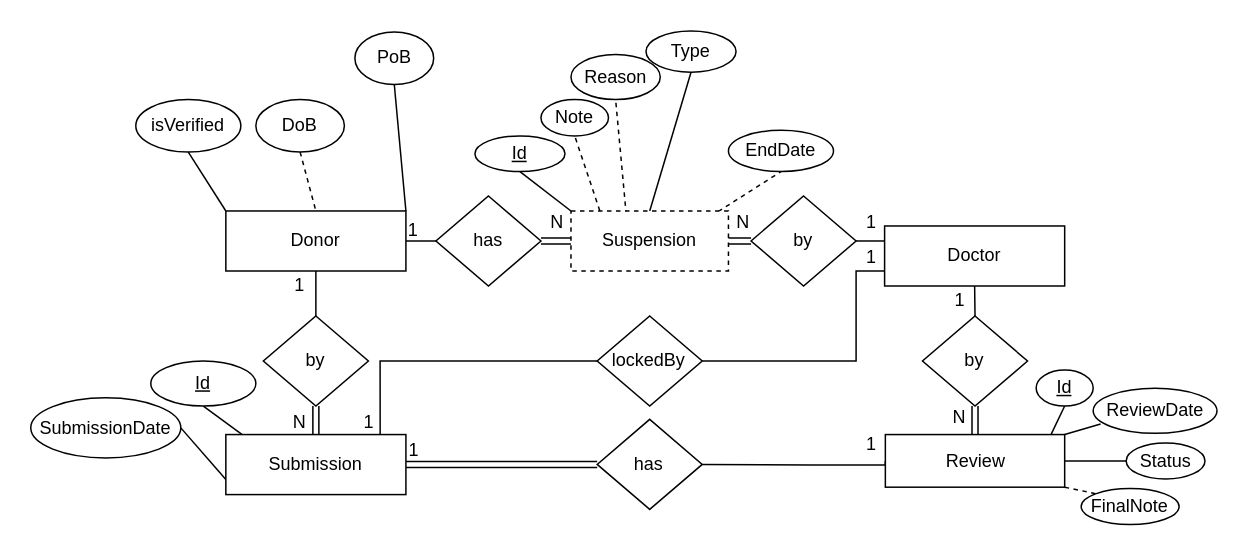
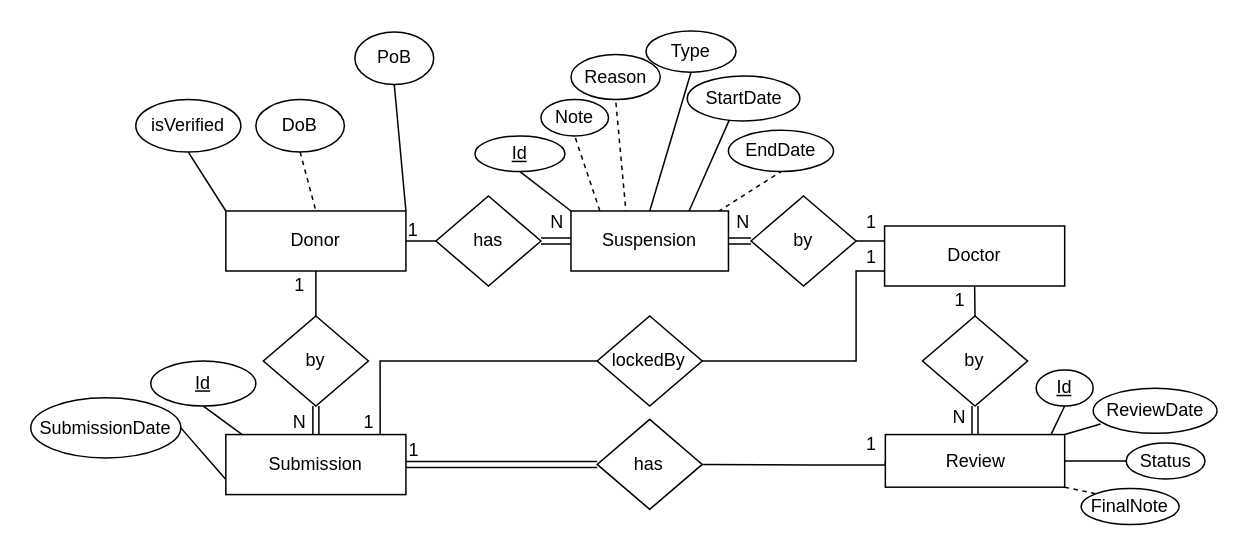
none -> (743, 98)
none -> (709, 165)
(649, 241) -> (649, 241)
